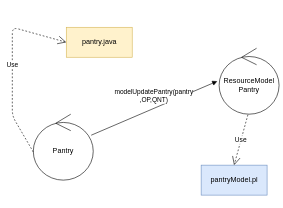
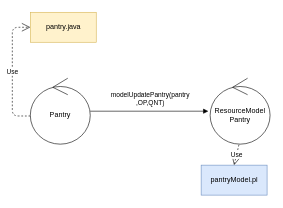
(99, 42) -> (63, 27)
(249, 81) -> (240, 111)
(63, 147) -> (60, 111)
